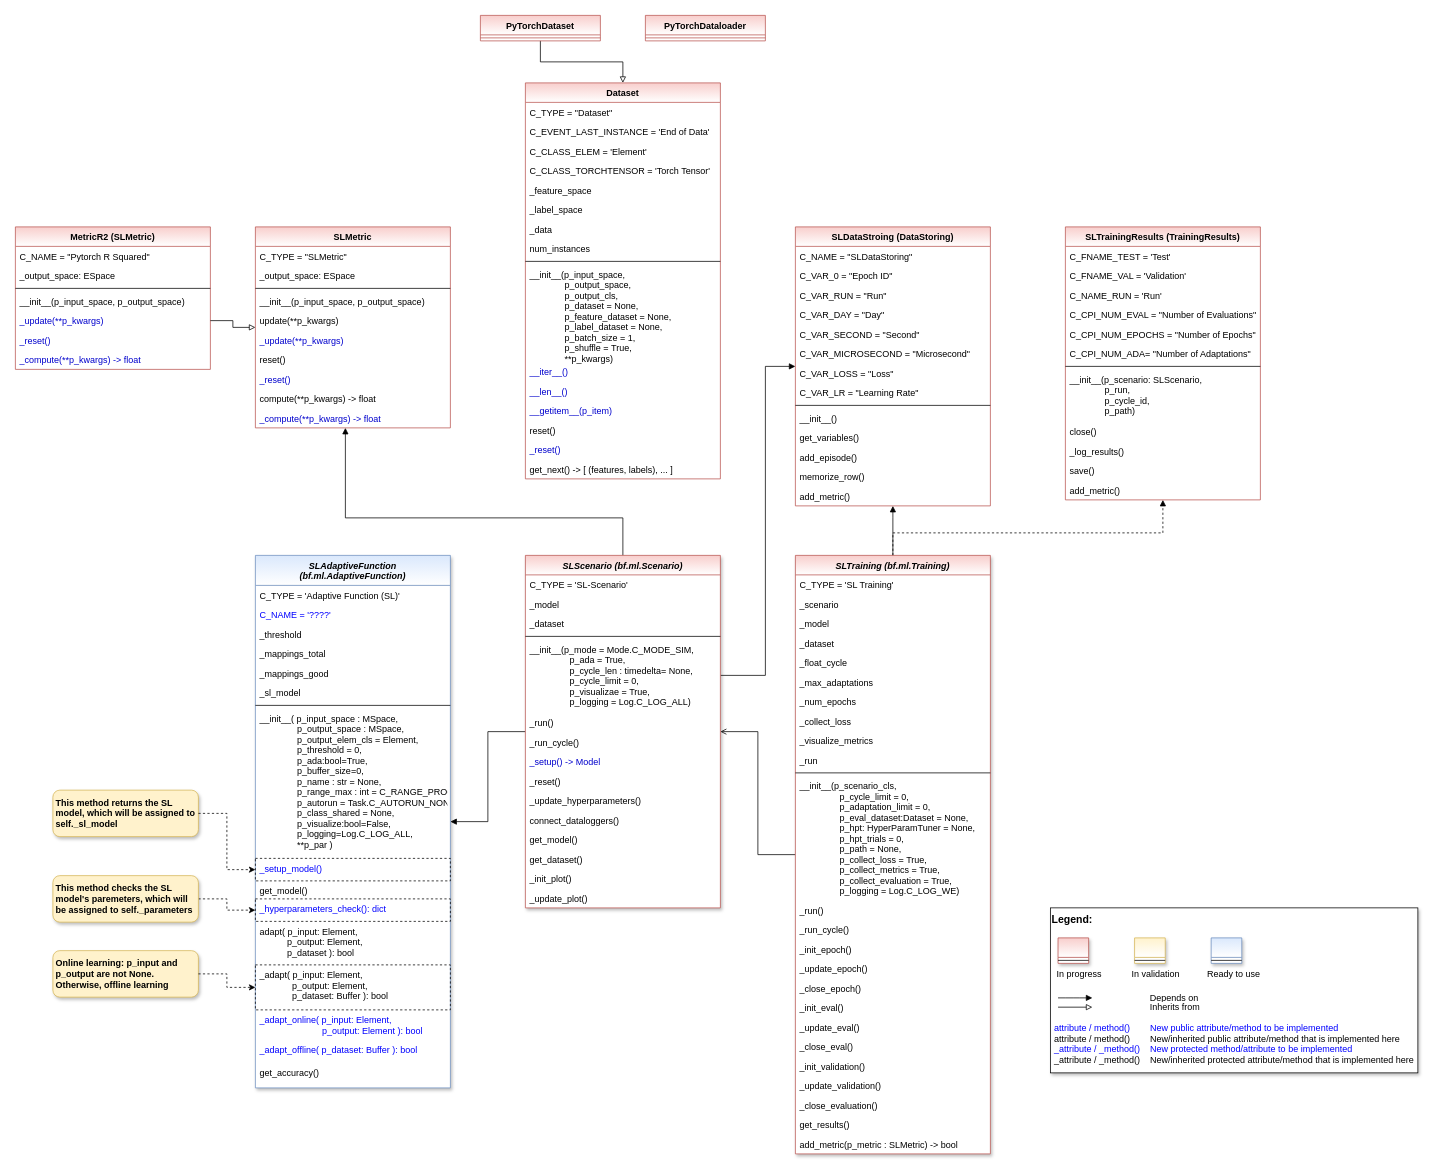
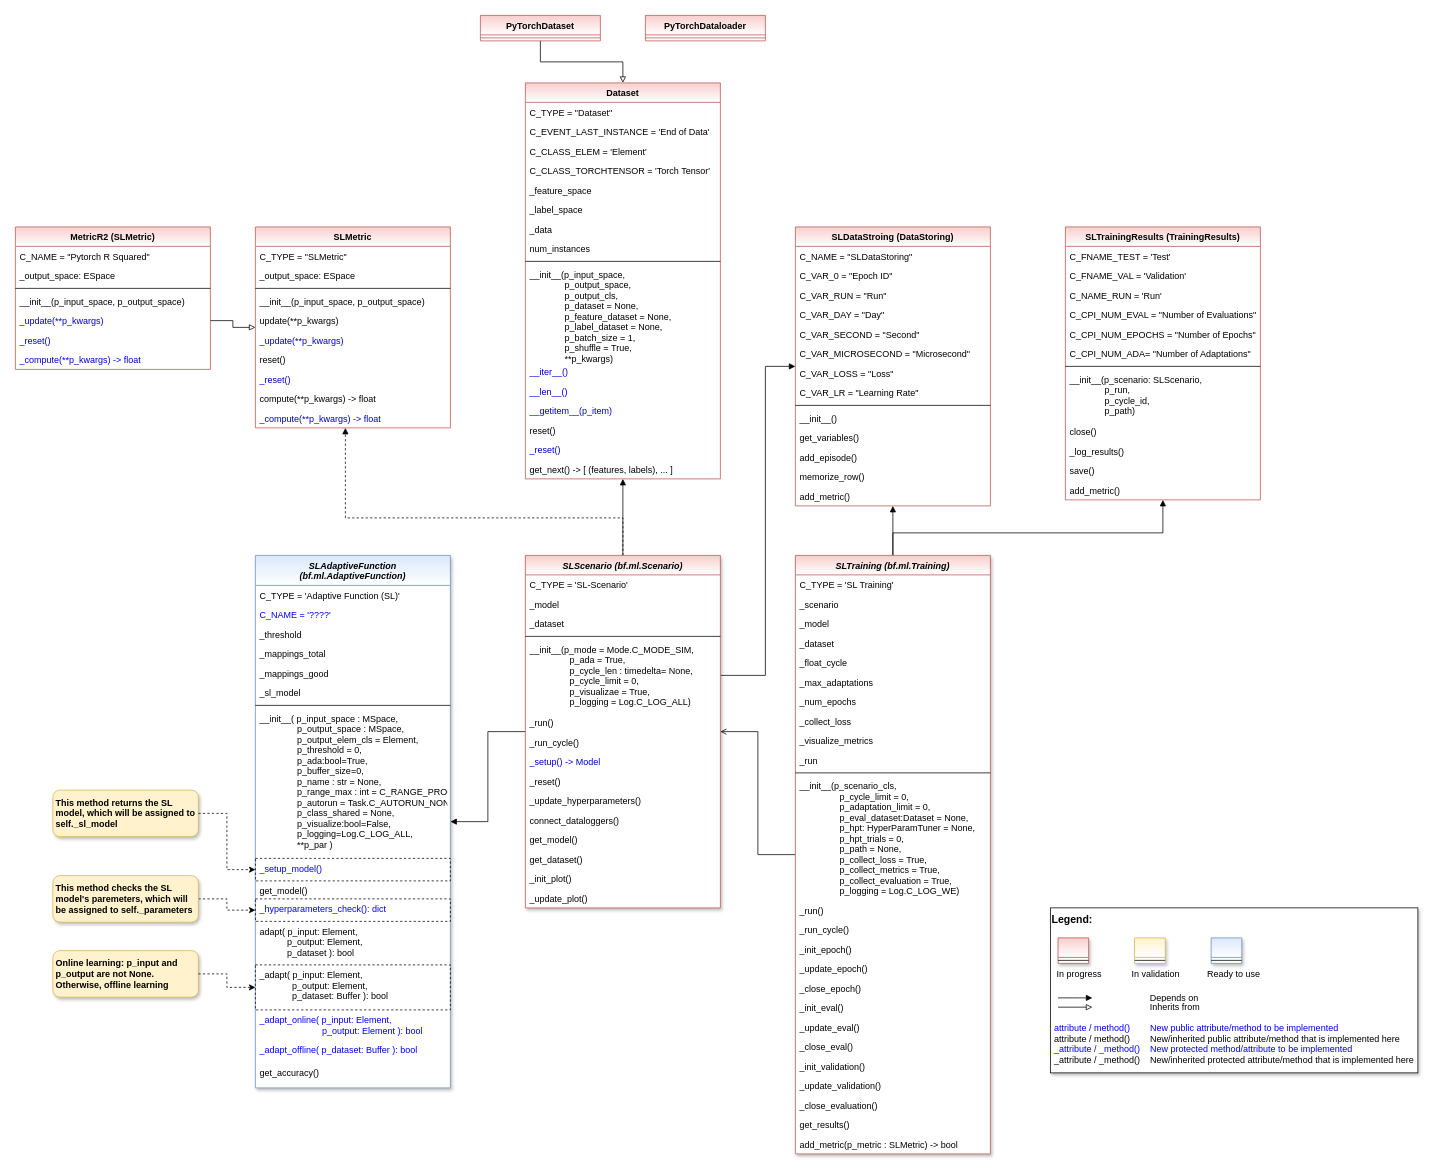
none -> (623, 486)
(442, 518) -> (442, 518)
(1041, 533) -> (1041, 533)
